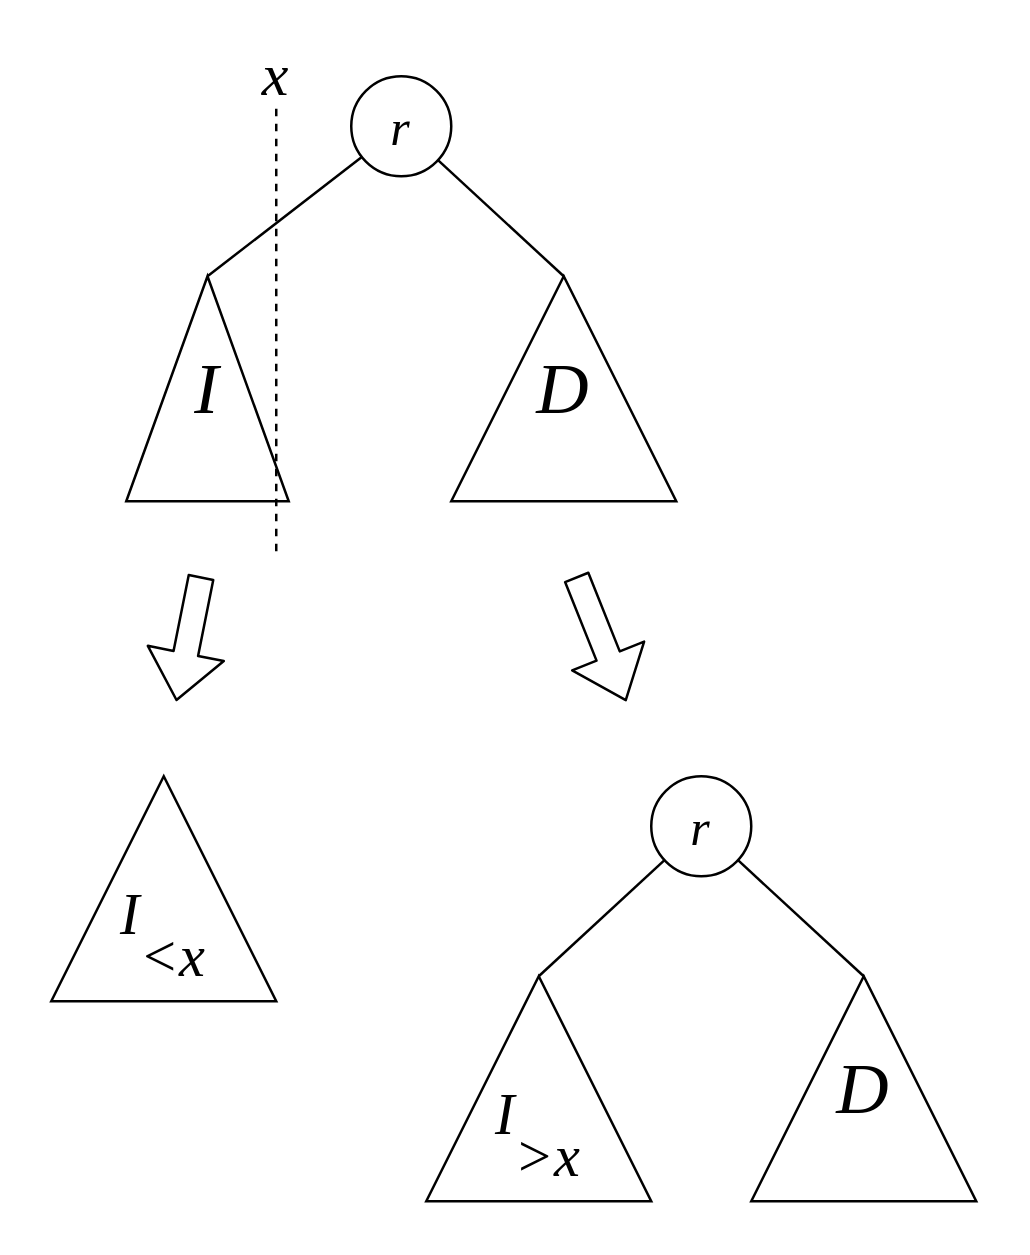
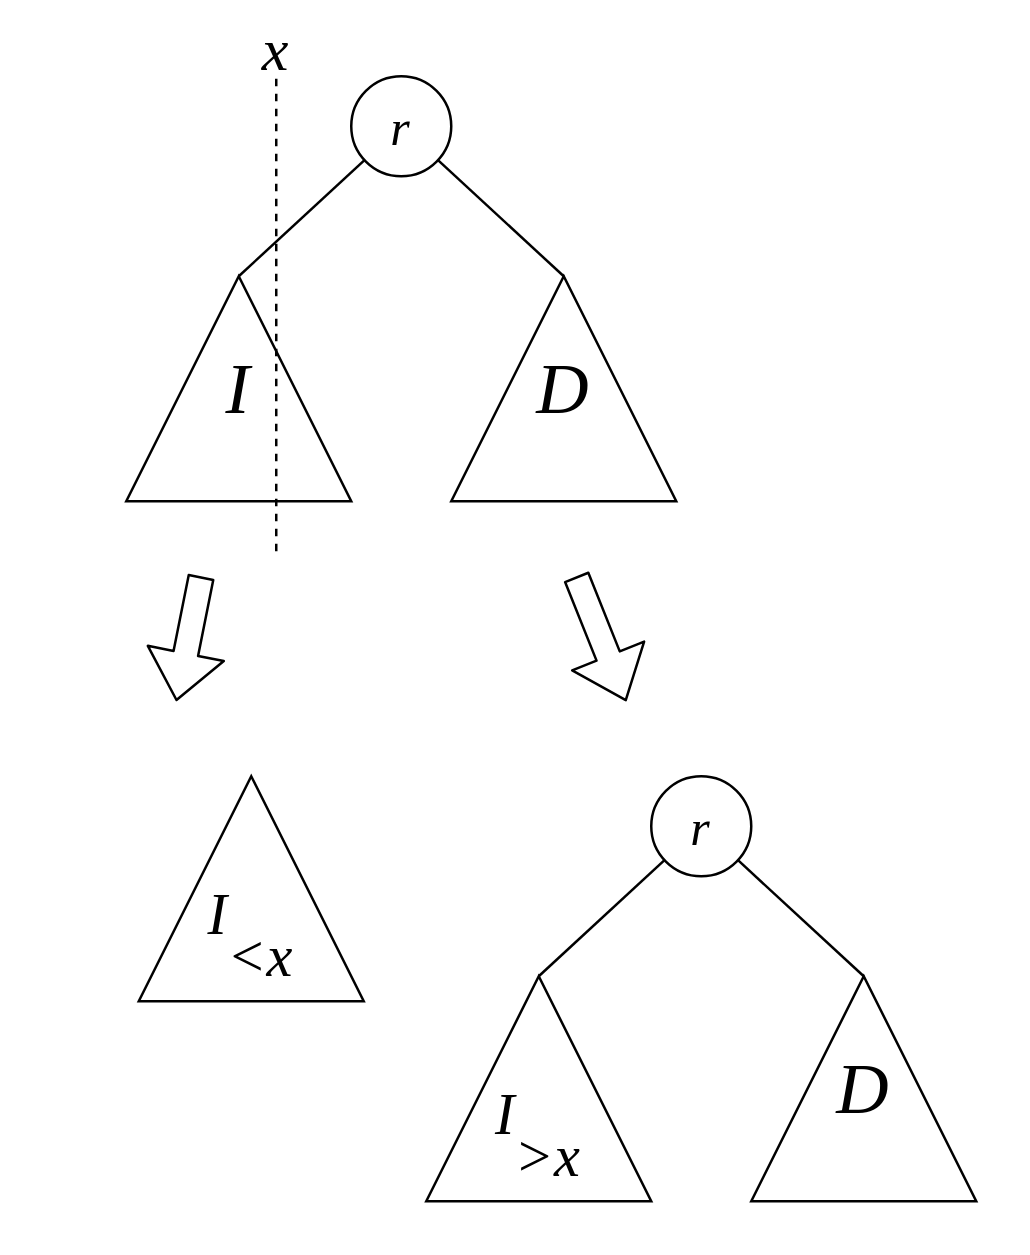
(276, 76) -> (276, 51)
(208, 389) -> (239, 389)
(164, 889) -> (251, 889)
